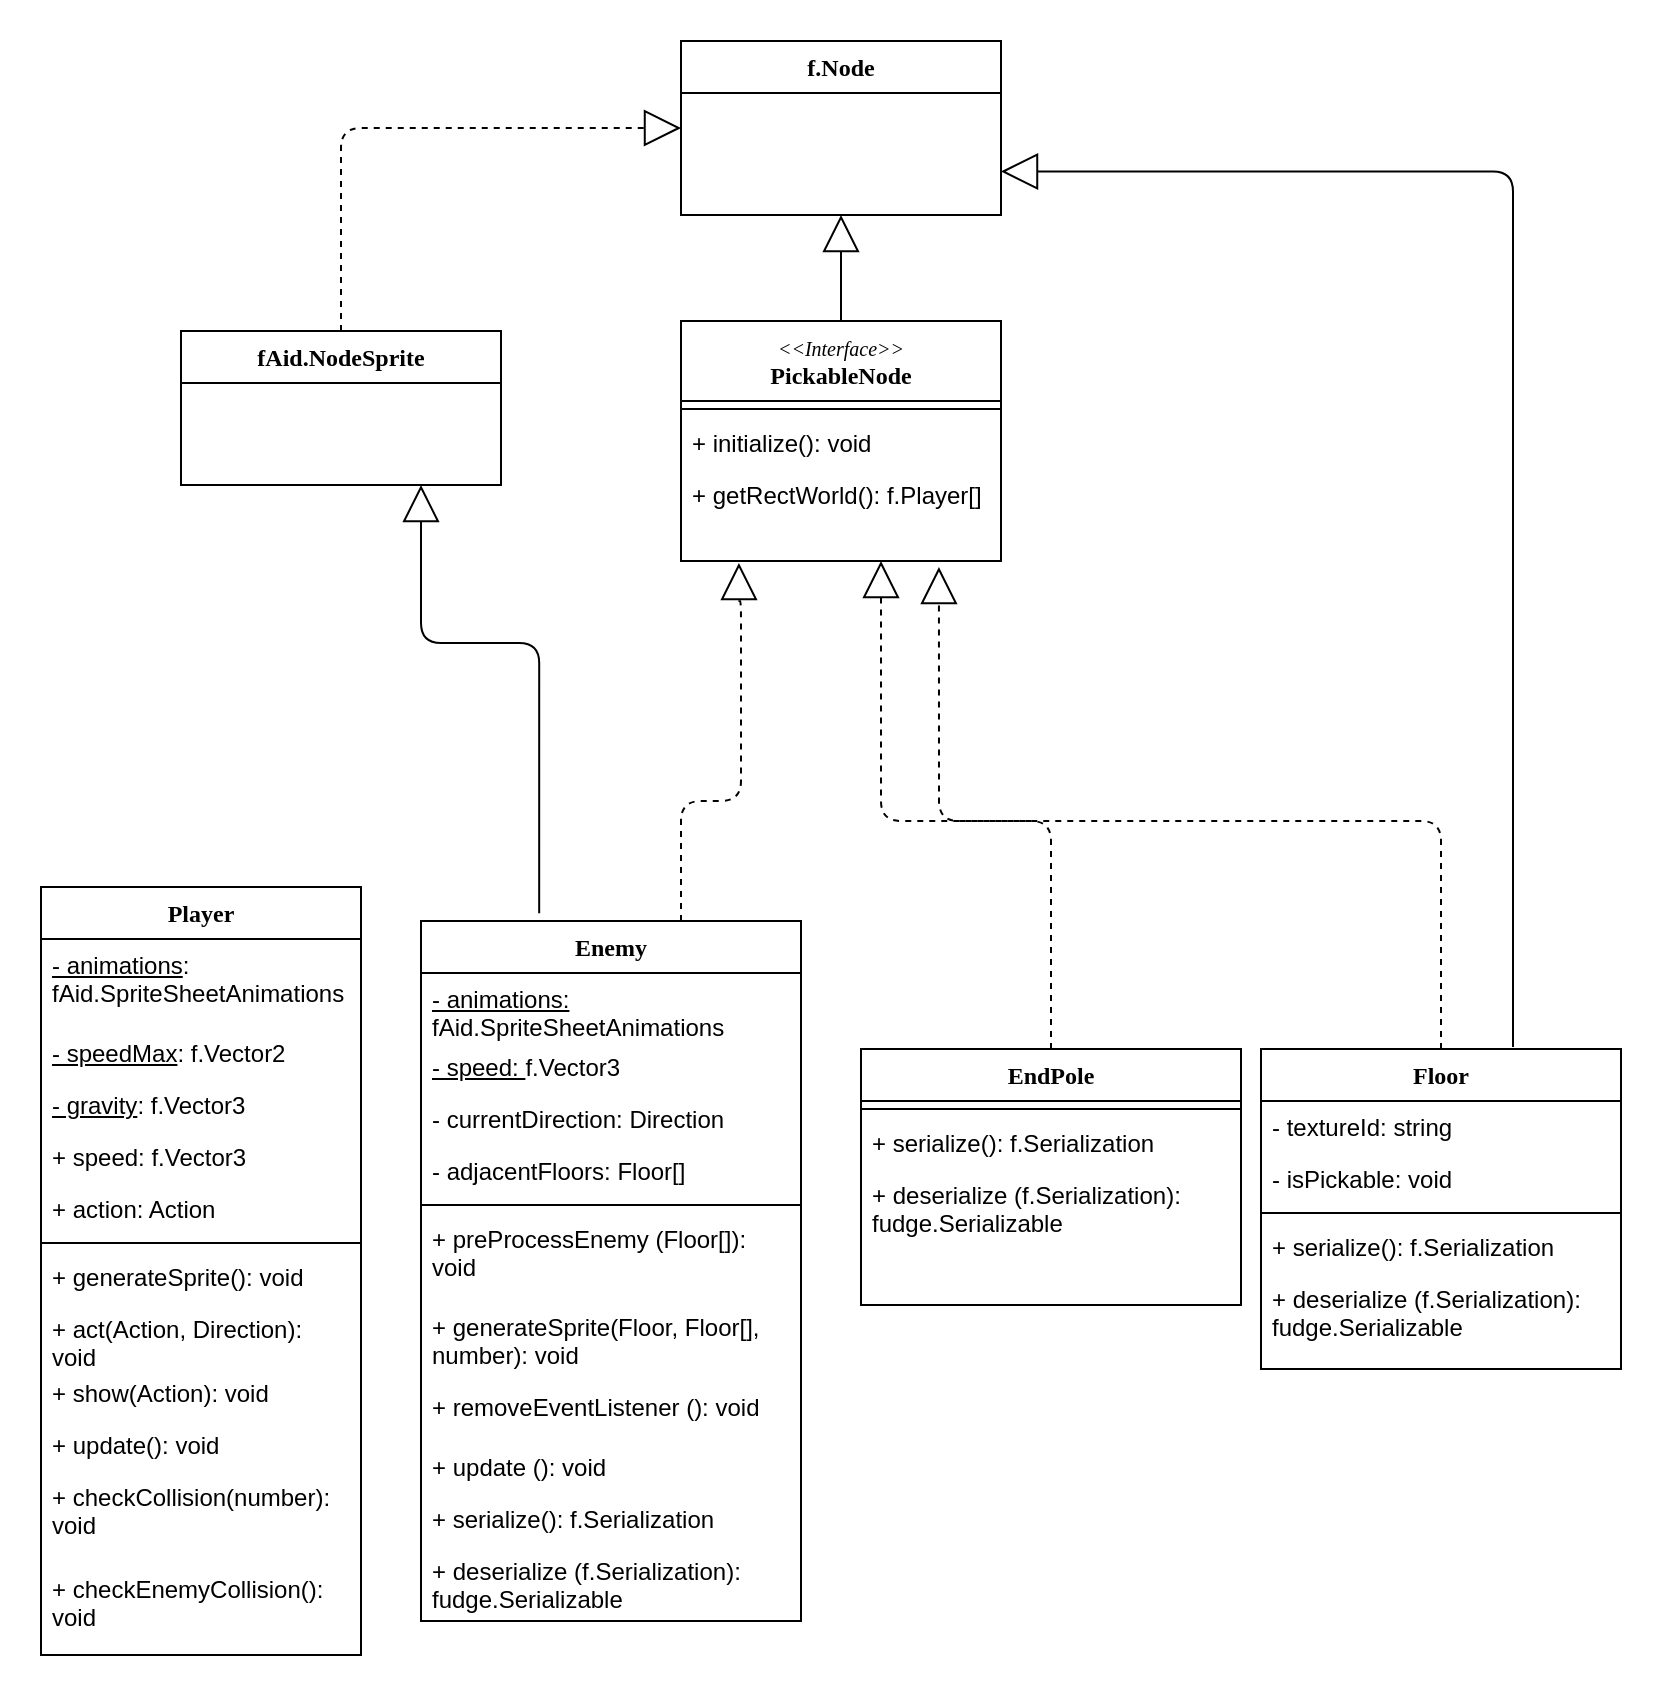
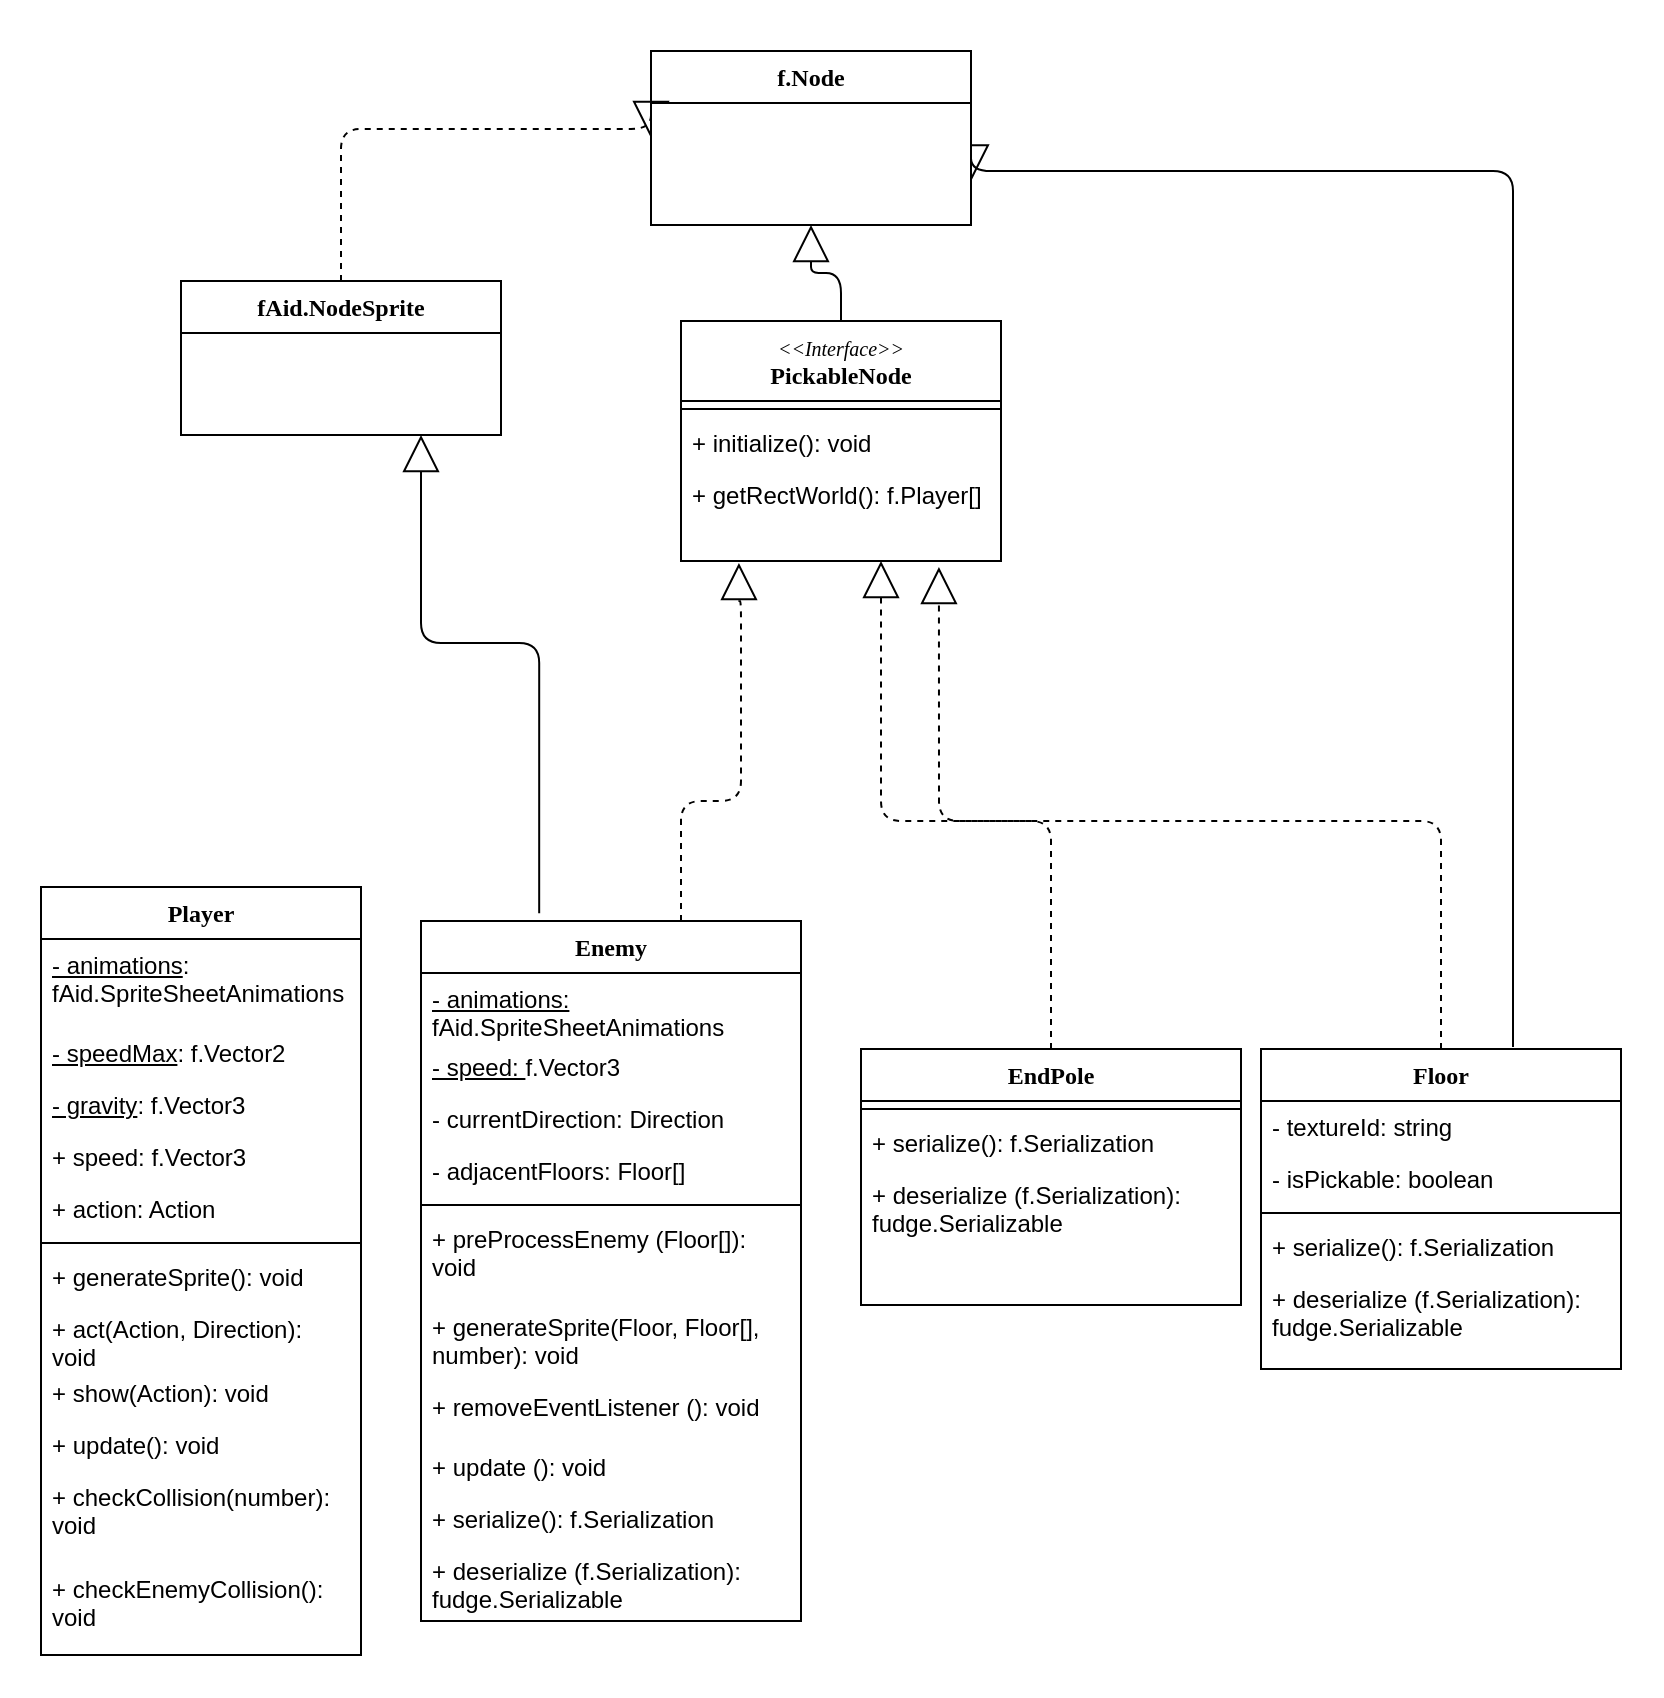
(841, 128) -> (811, 138)
(341, 408) -> (341, 358)
(1372, 1181) -> (1392, 1181)
